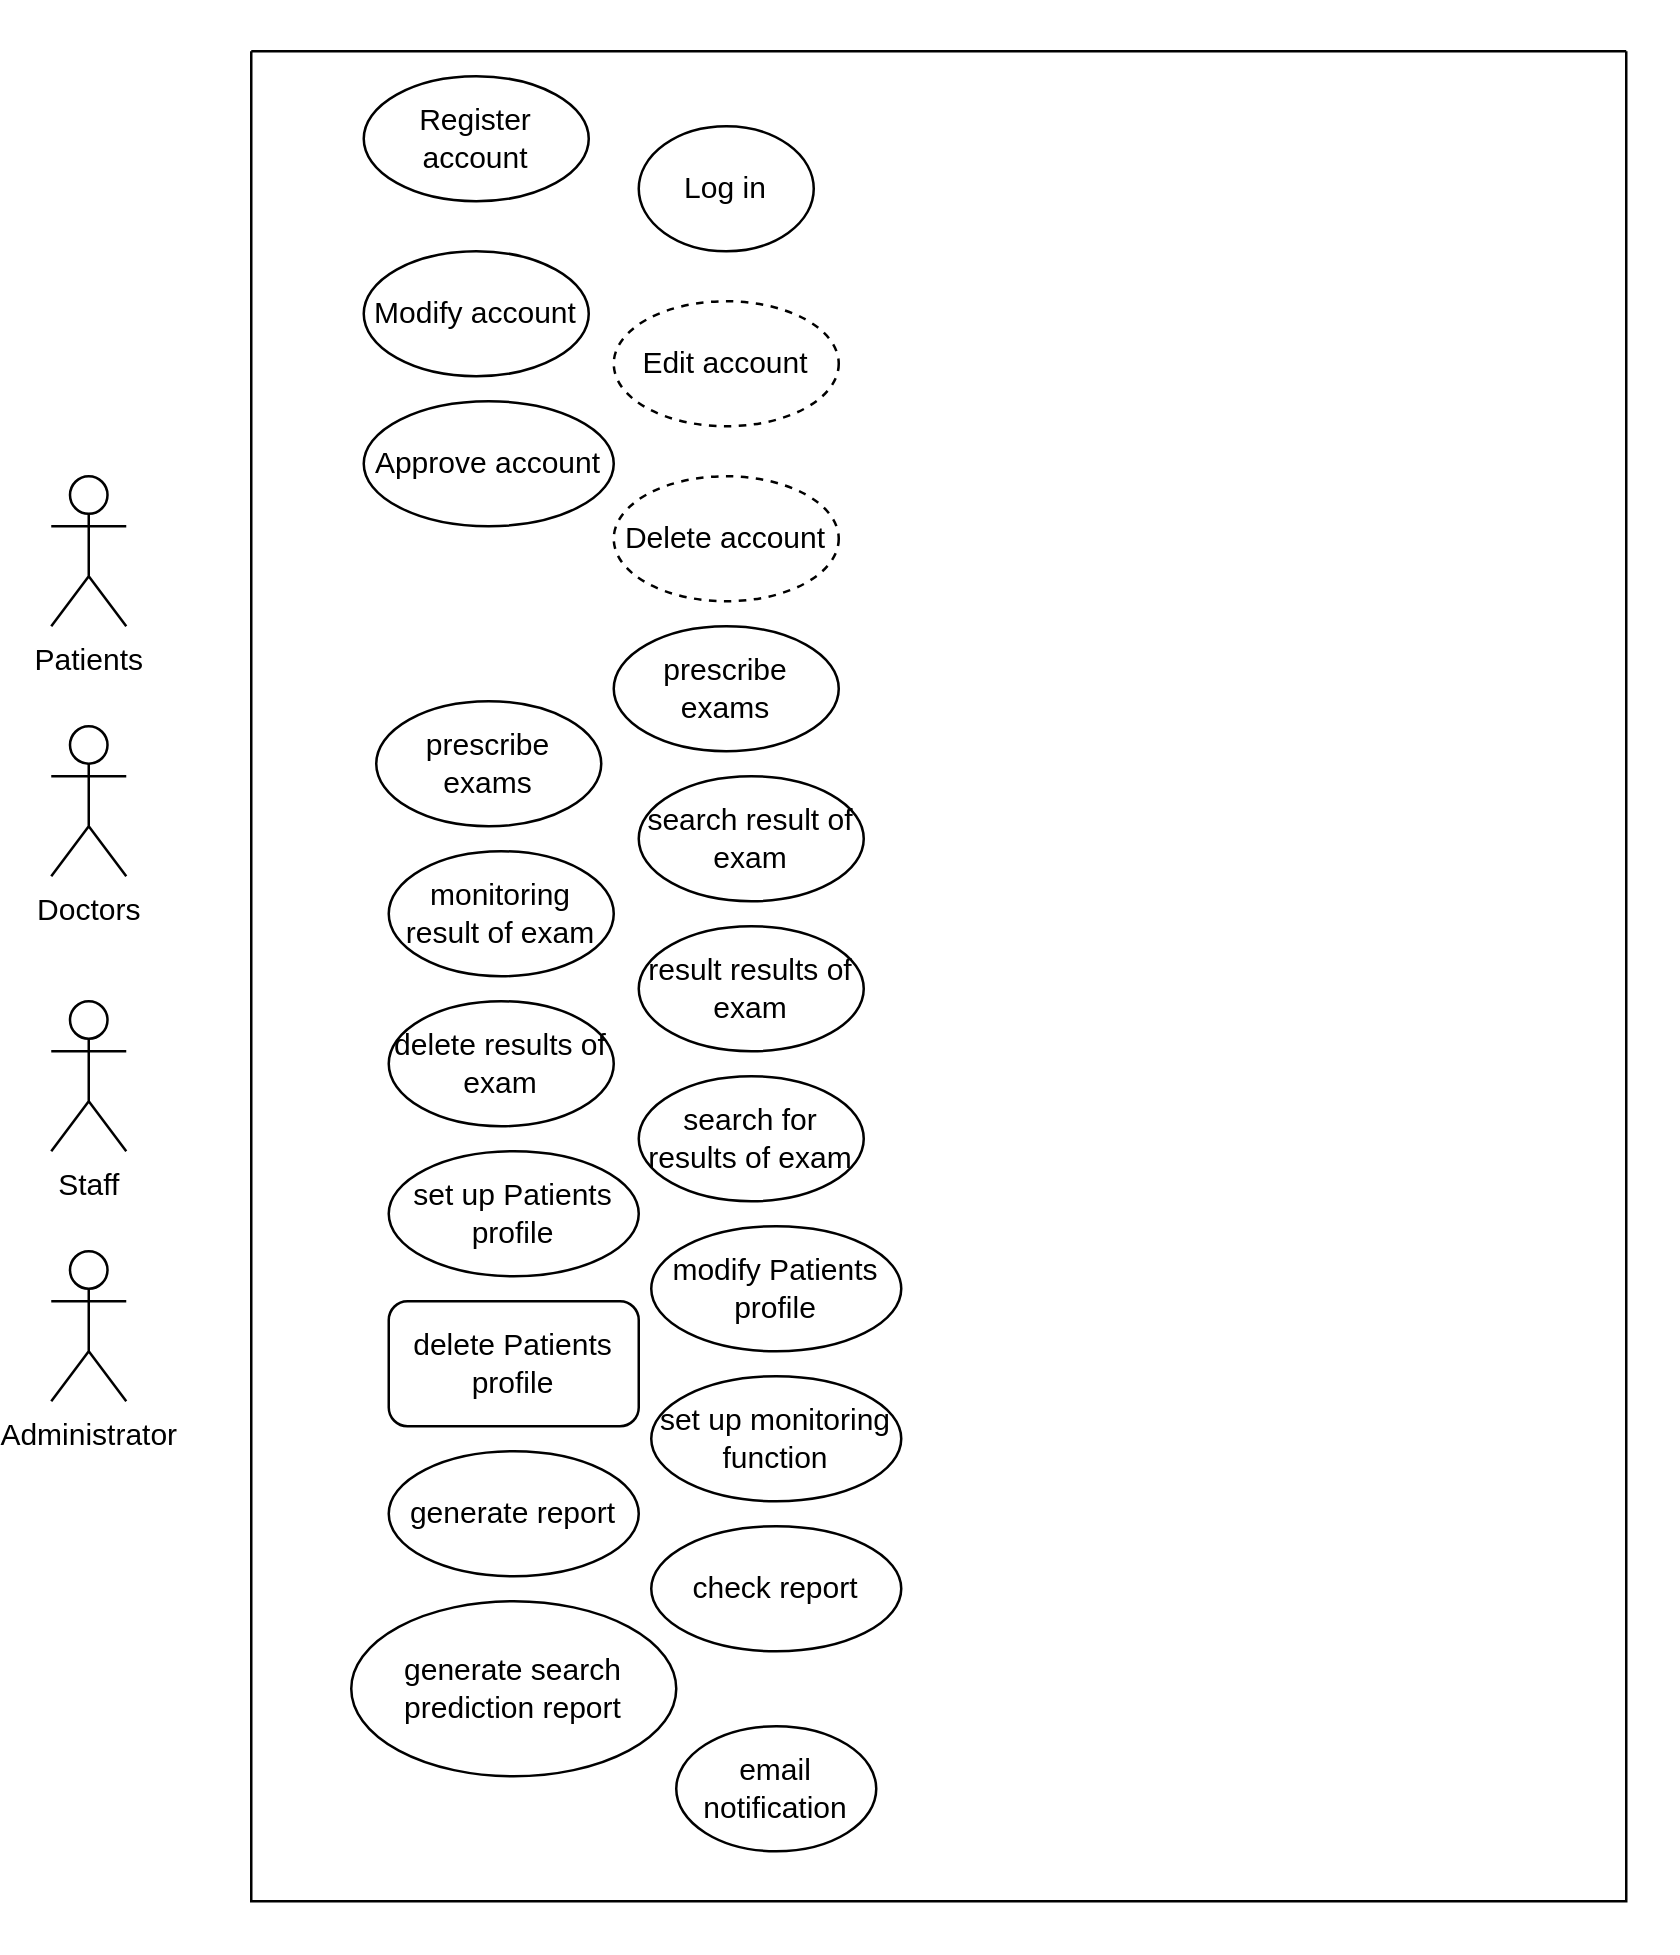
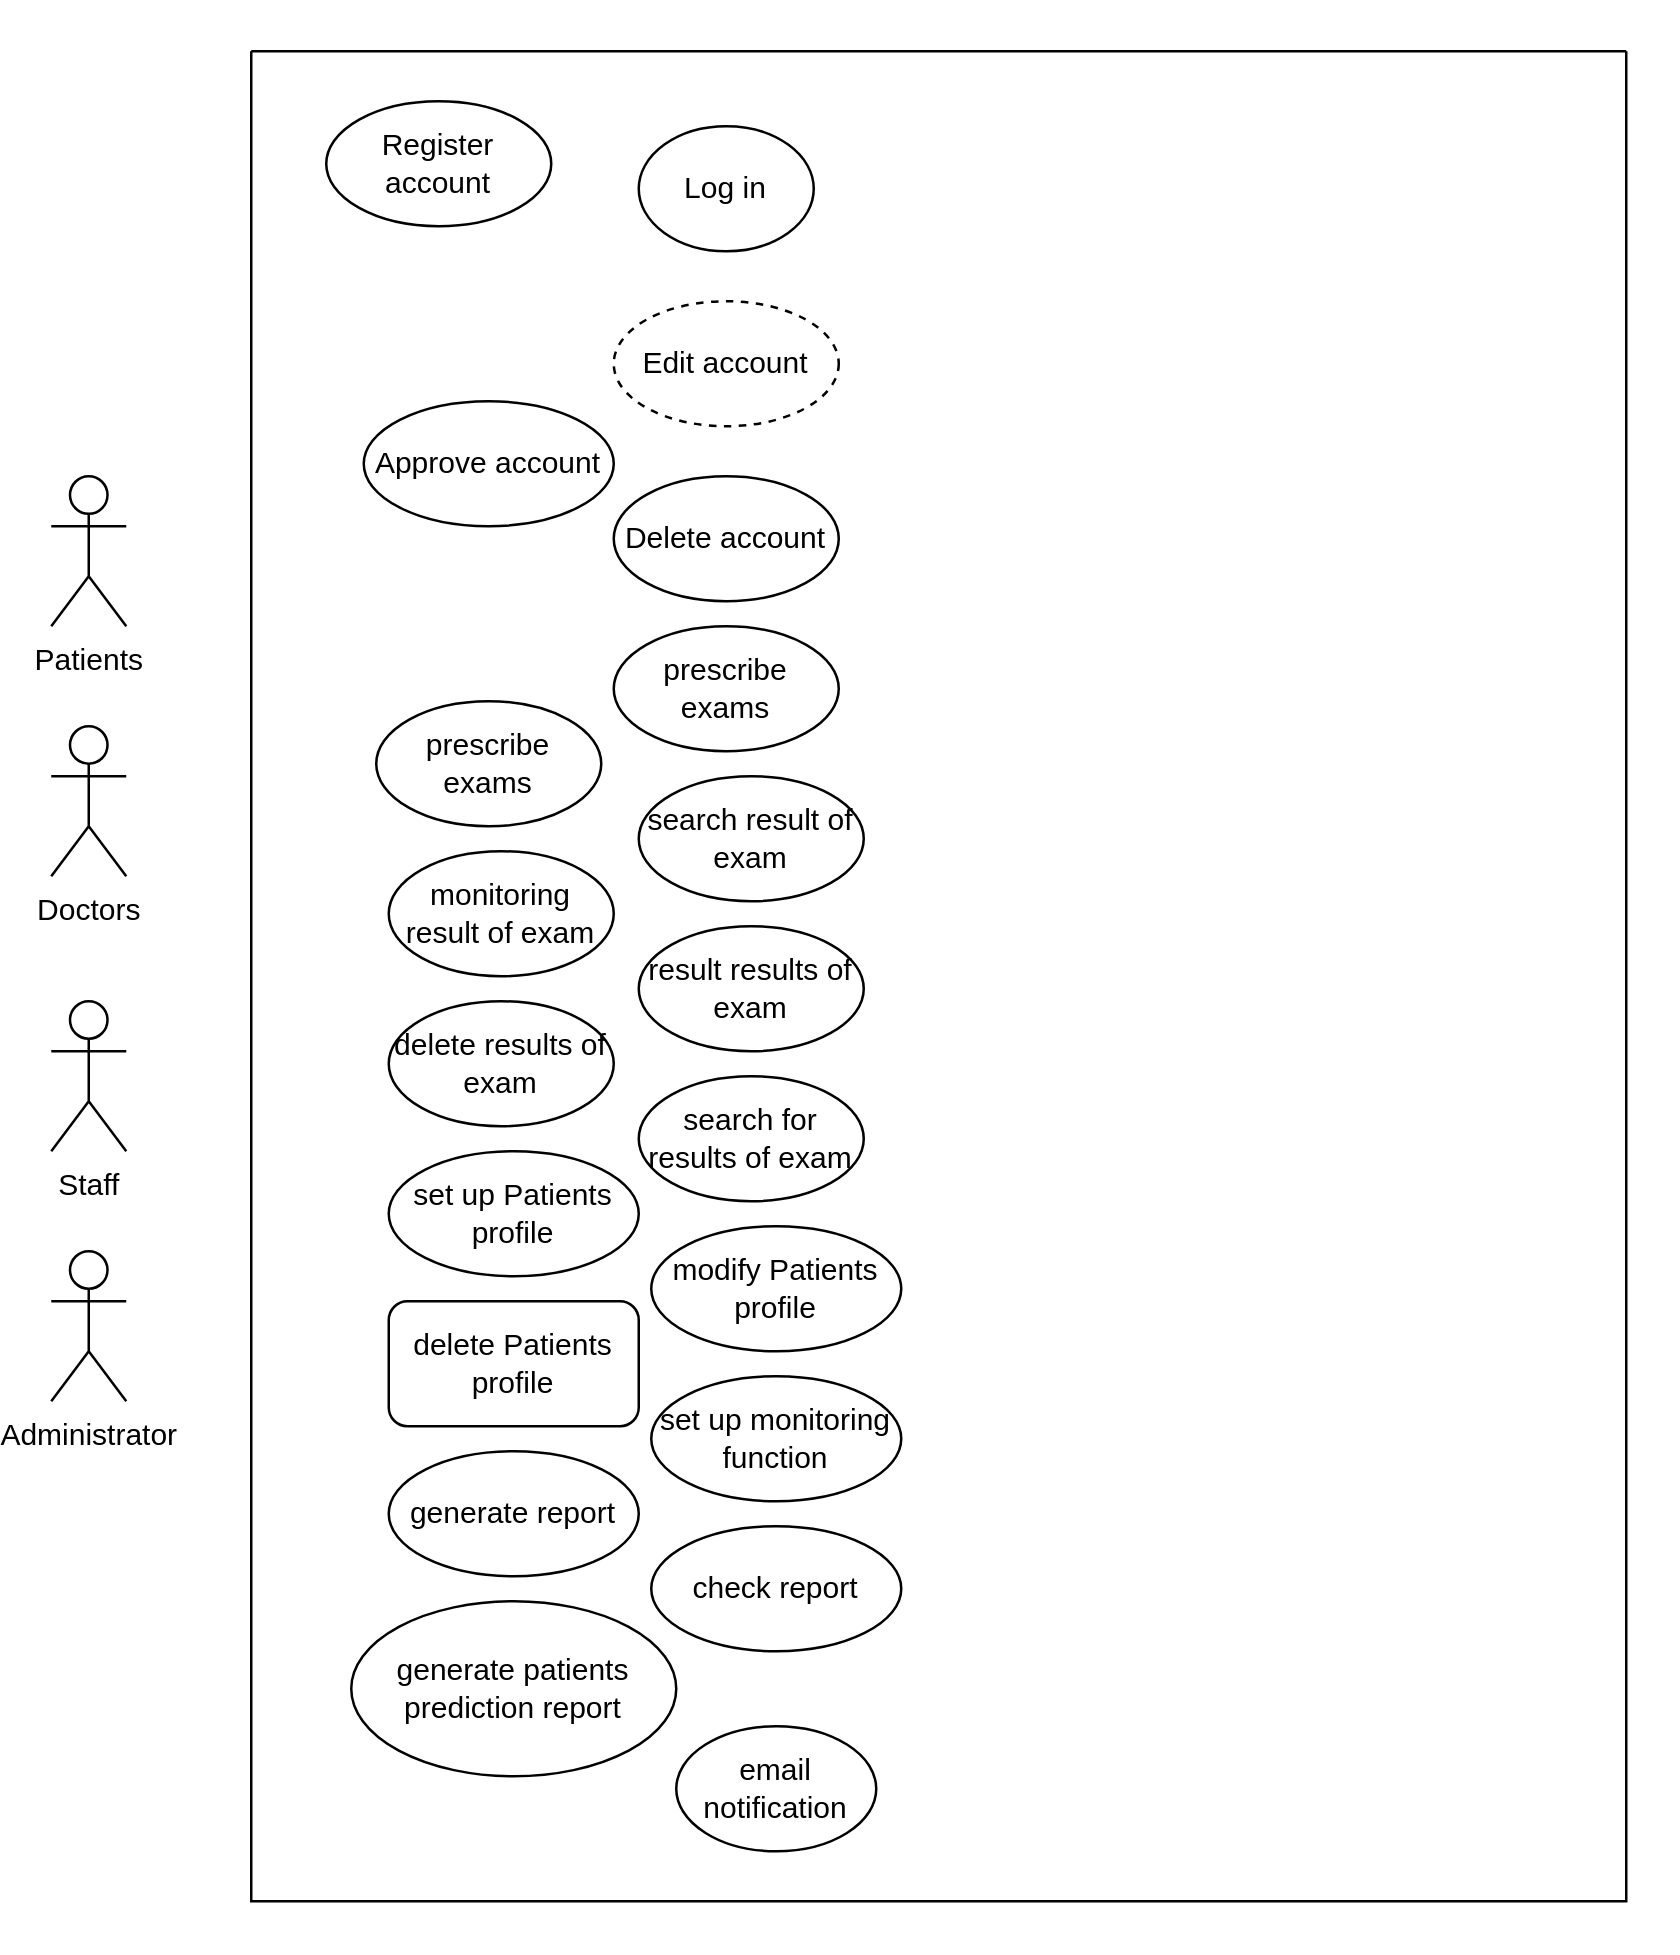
(476, 139) -> (439, 164)
(476, 314) -> none
(726, 539) -> (726, 539)
(514, 1689) -> (514, 1689)
